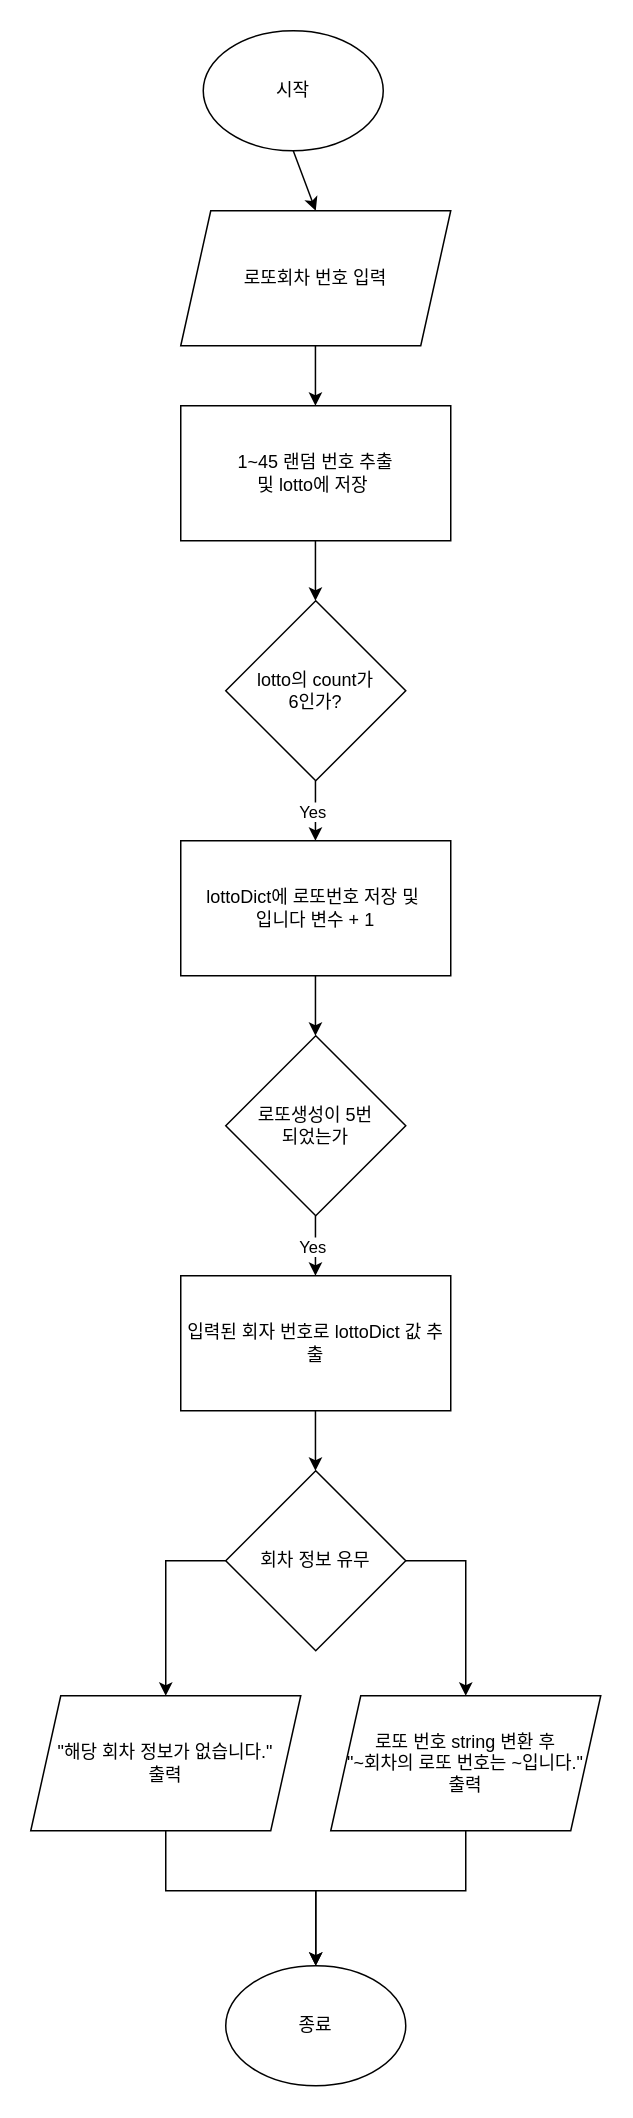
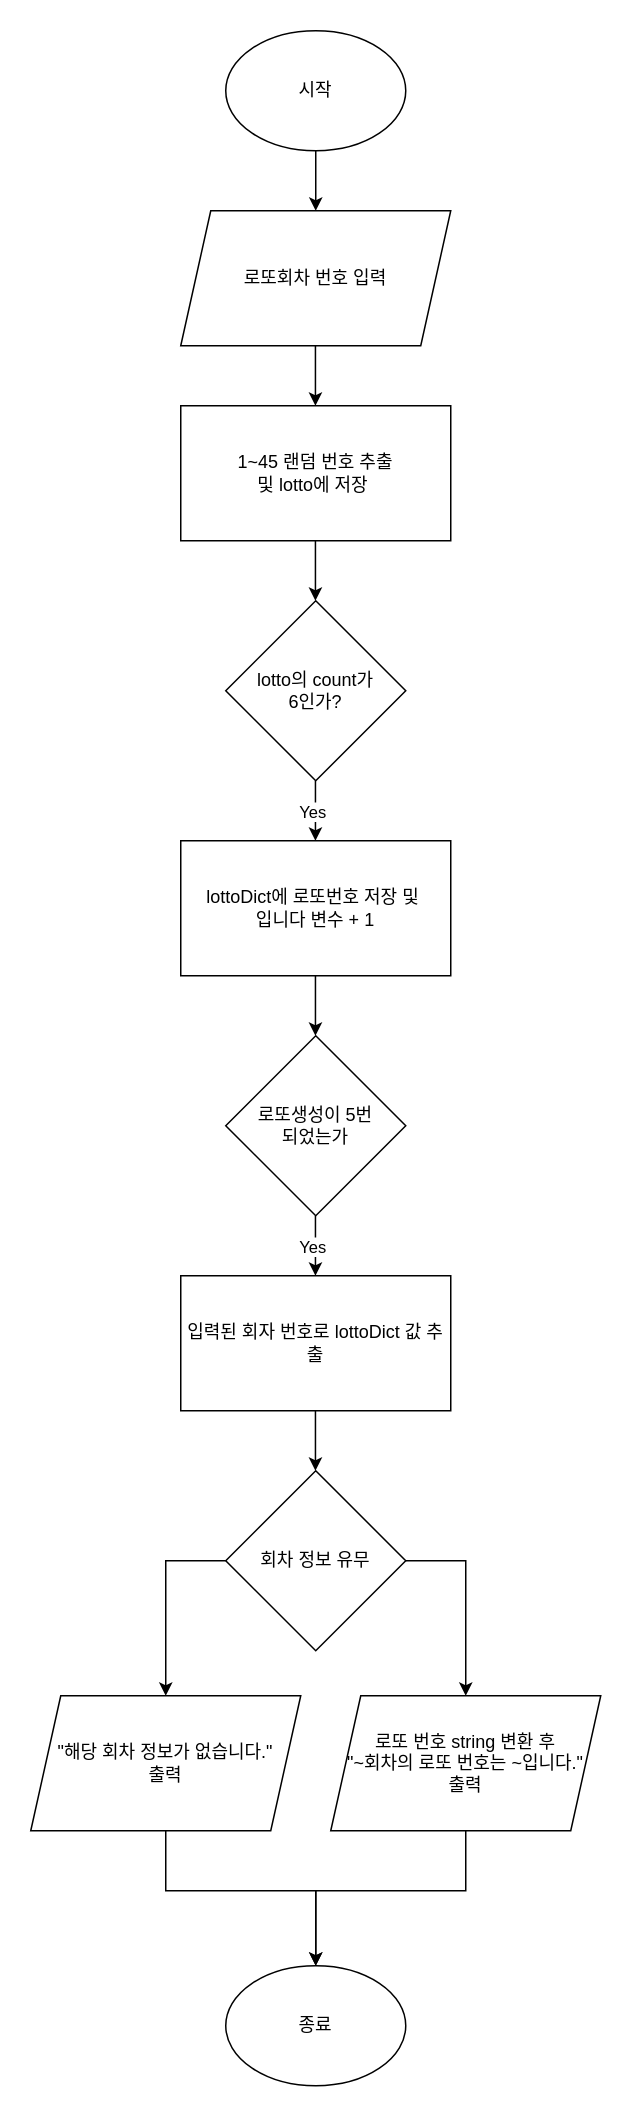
(293, 91) -> (316, 91)
